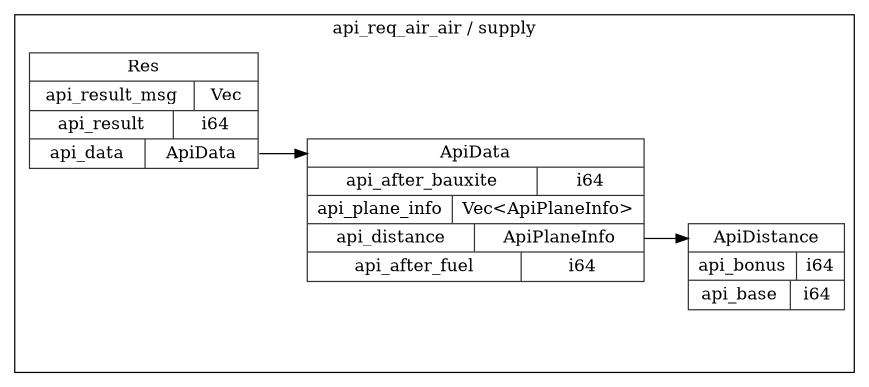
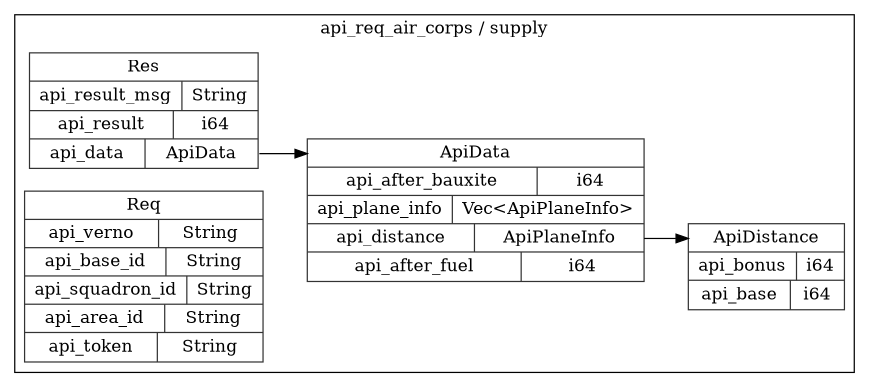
(435, 29) -> (435, 29)
(226, 95) -> (220, 95)
none -> (144, 277)
